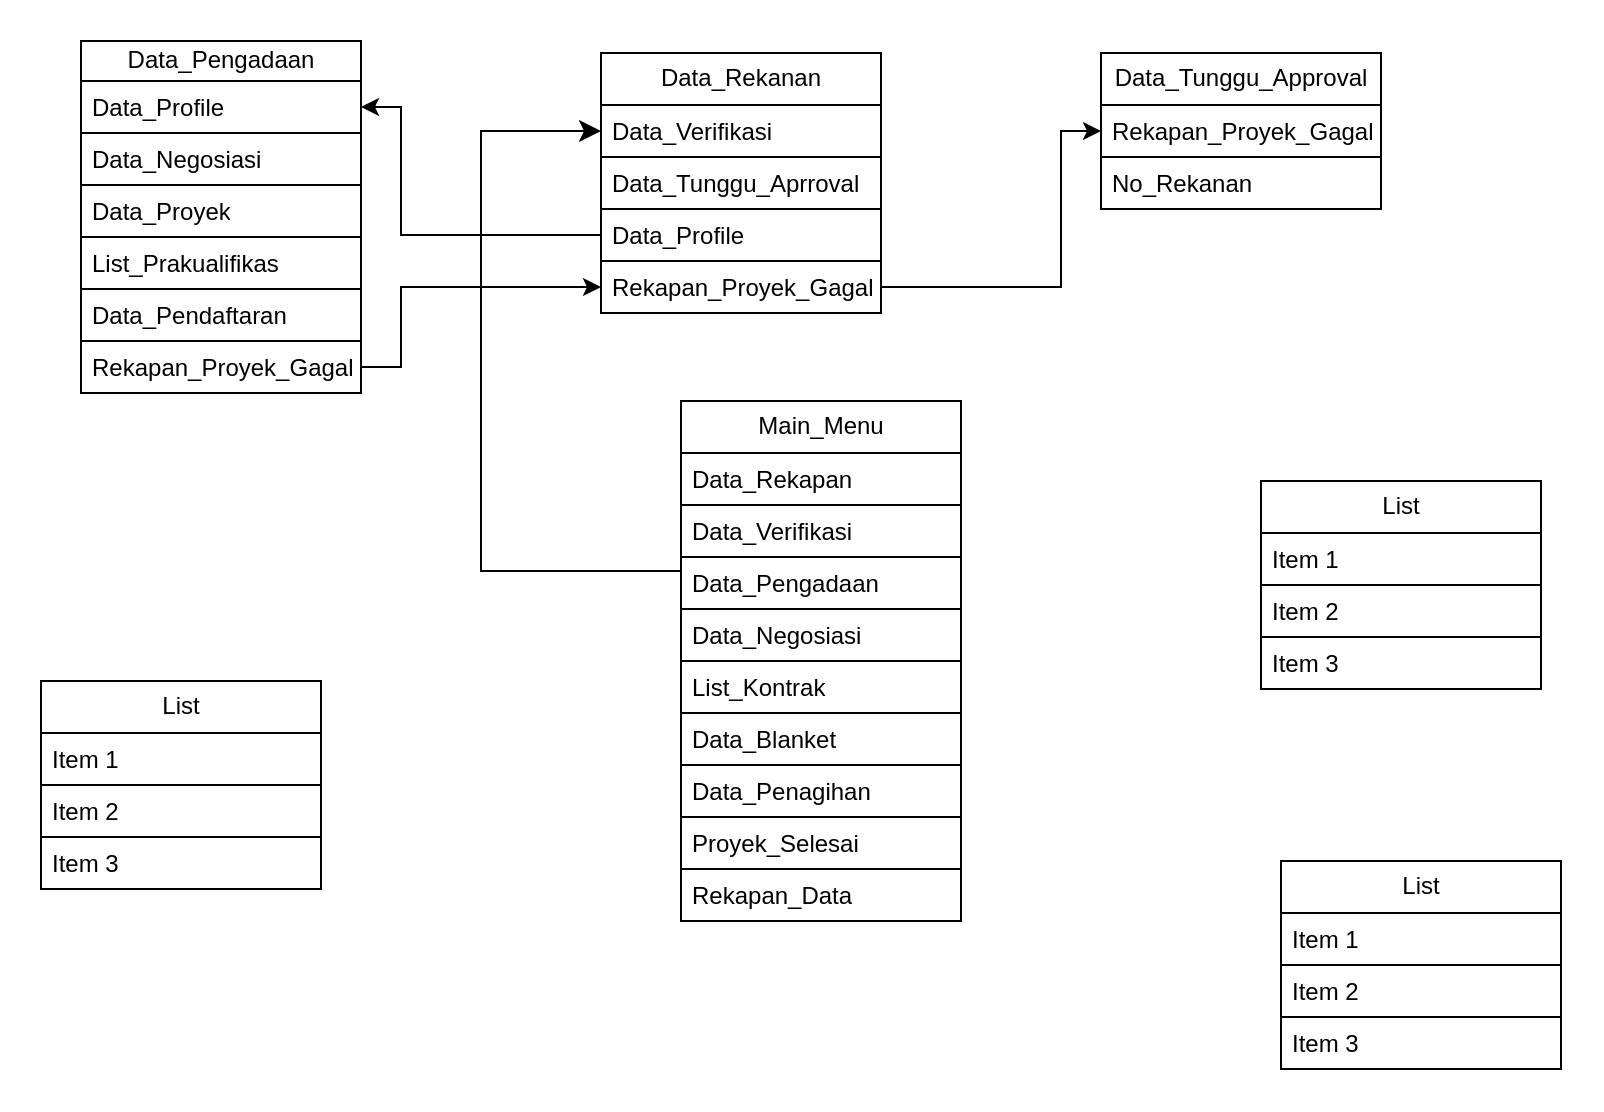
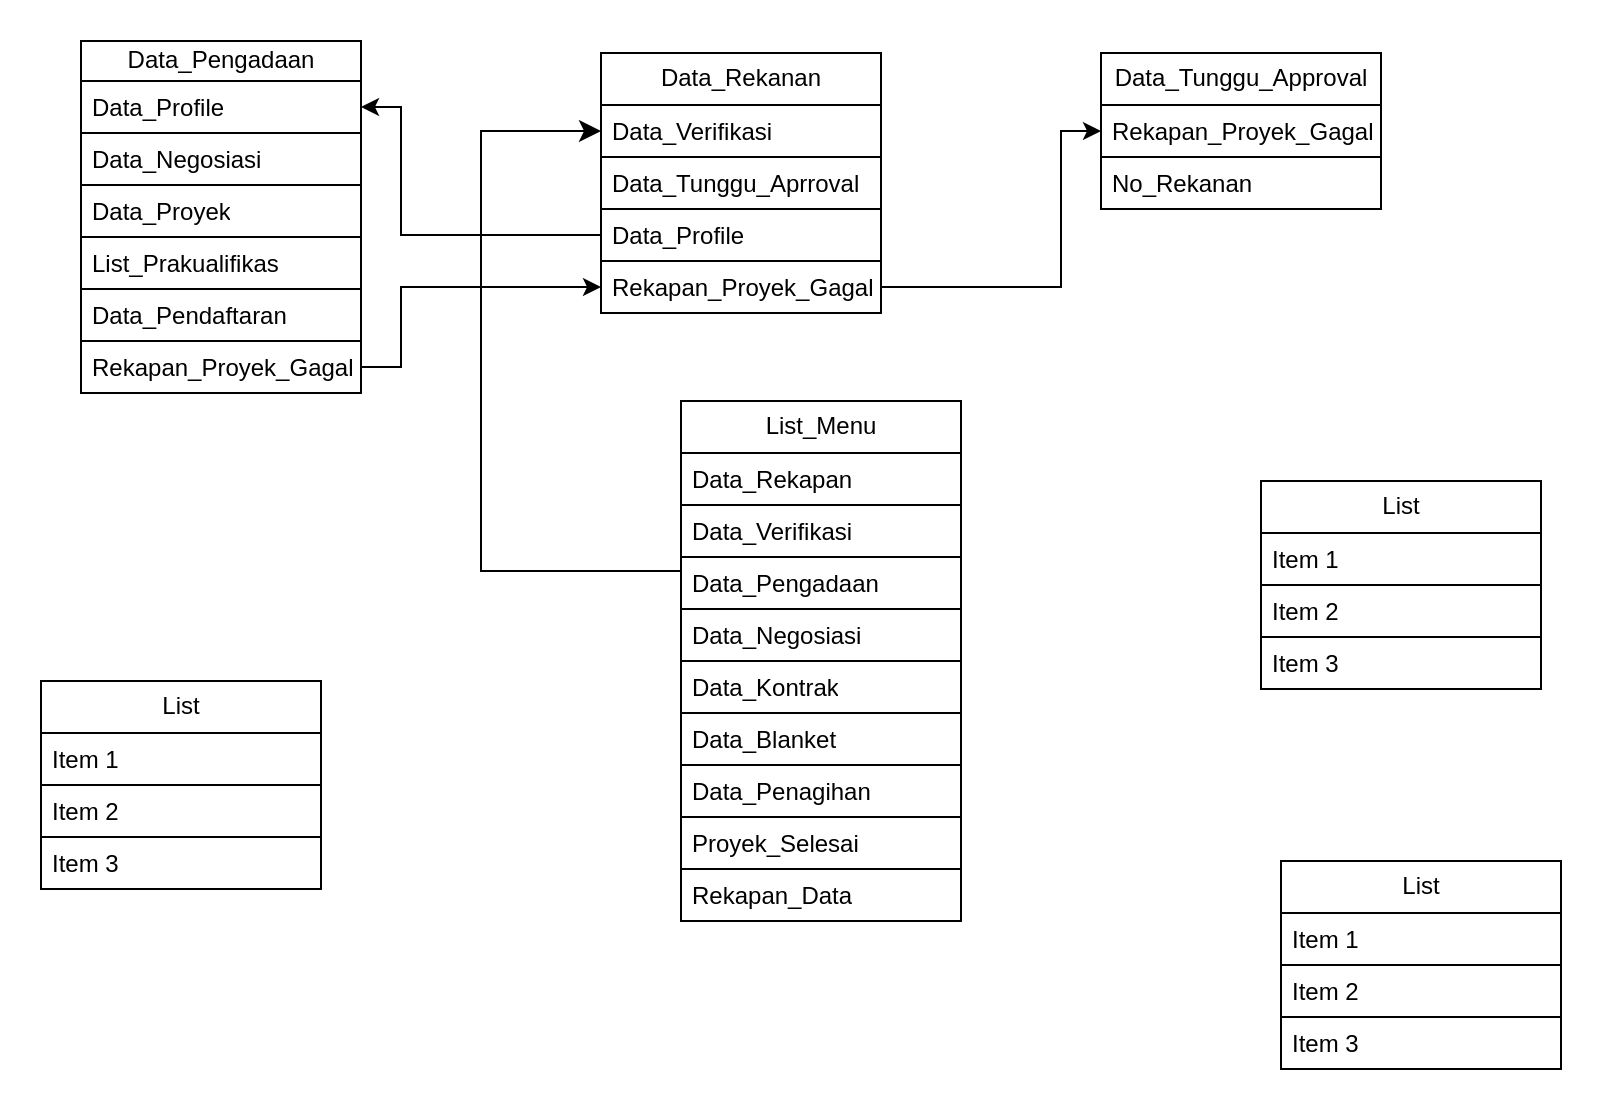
(822, 427) -> (822, 427)
(771, 689) -> (774, 689)
